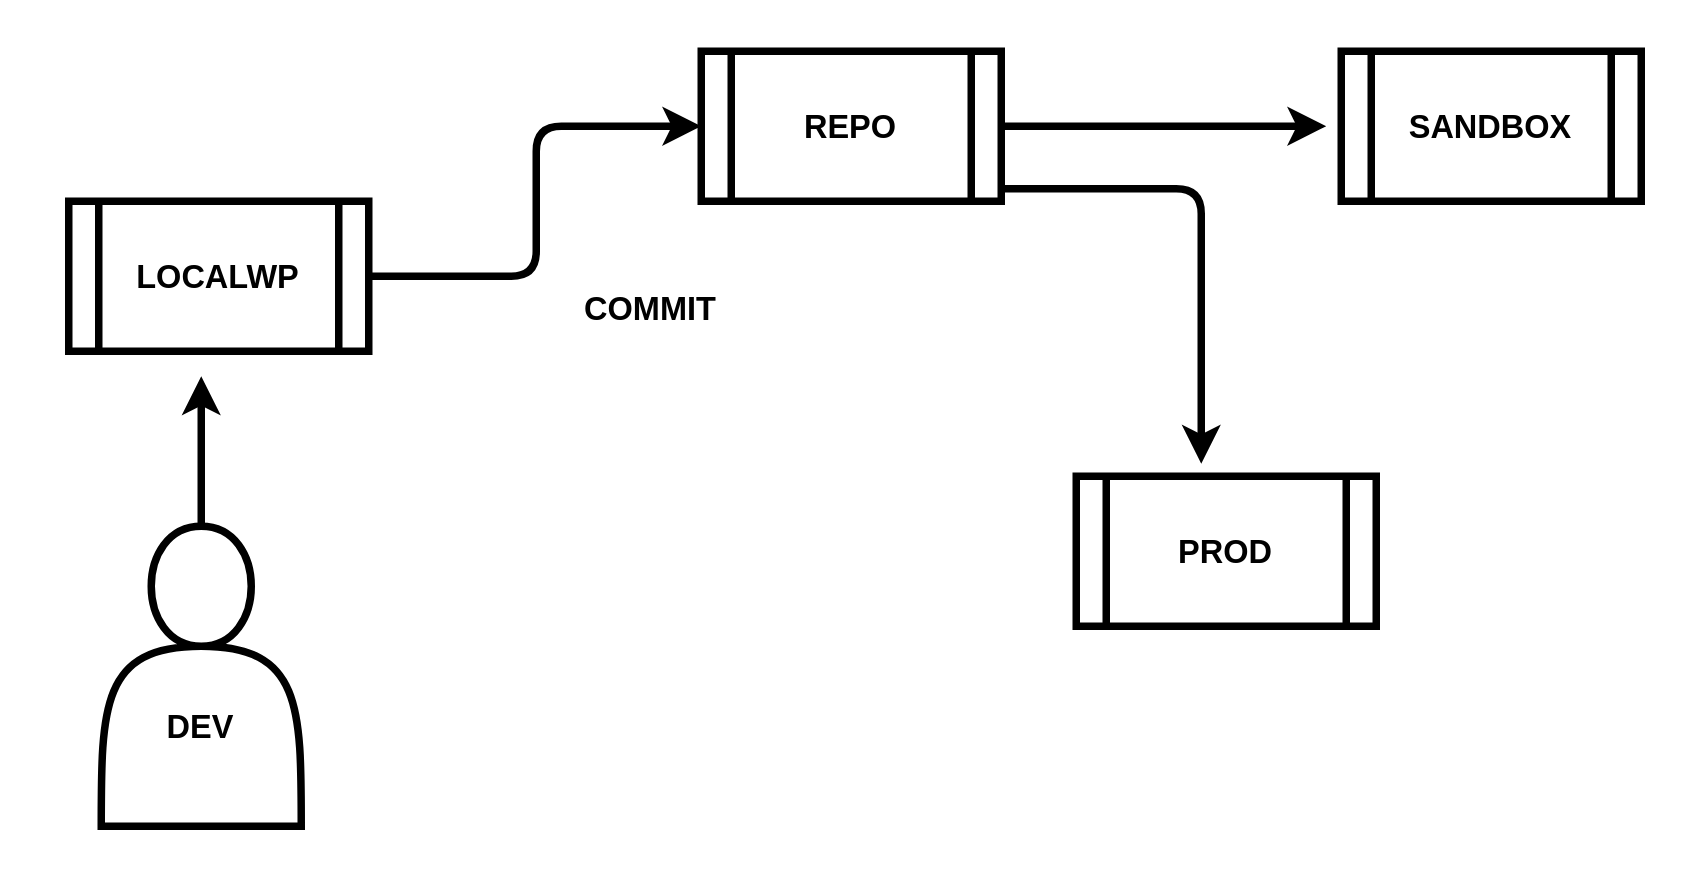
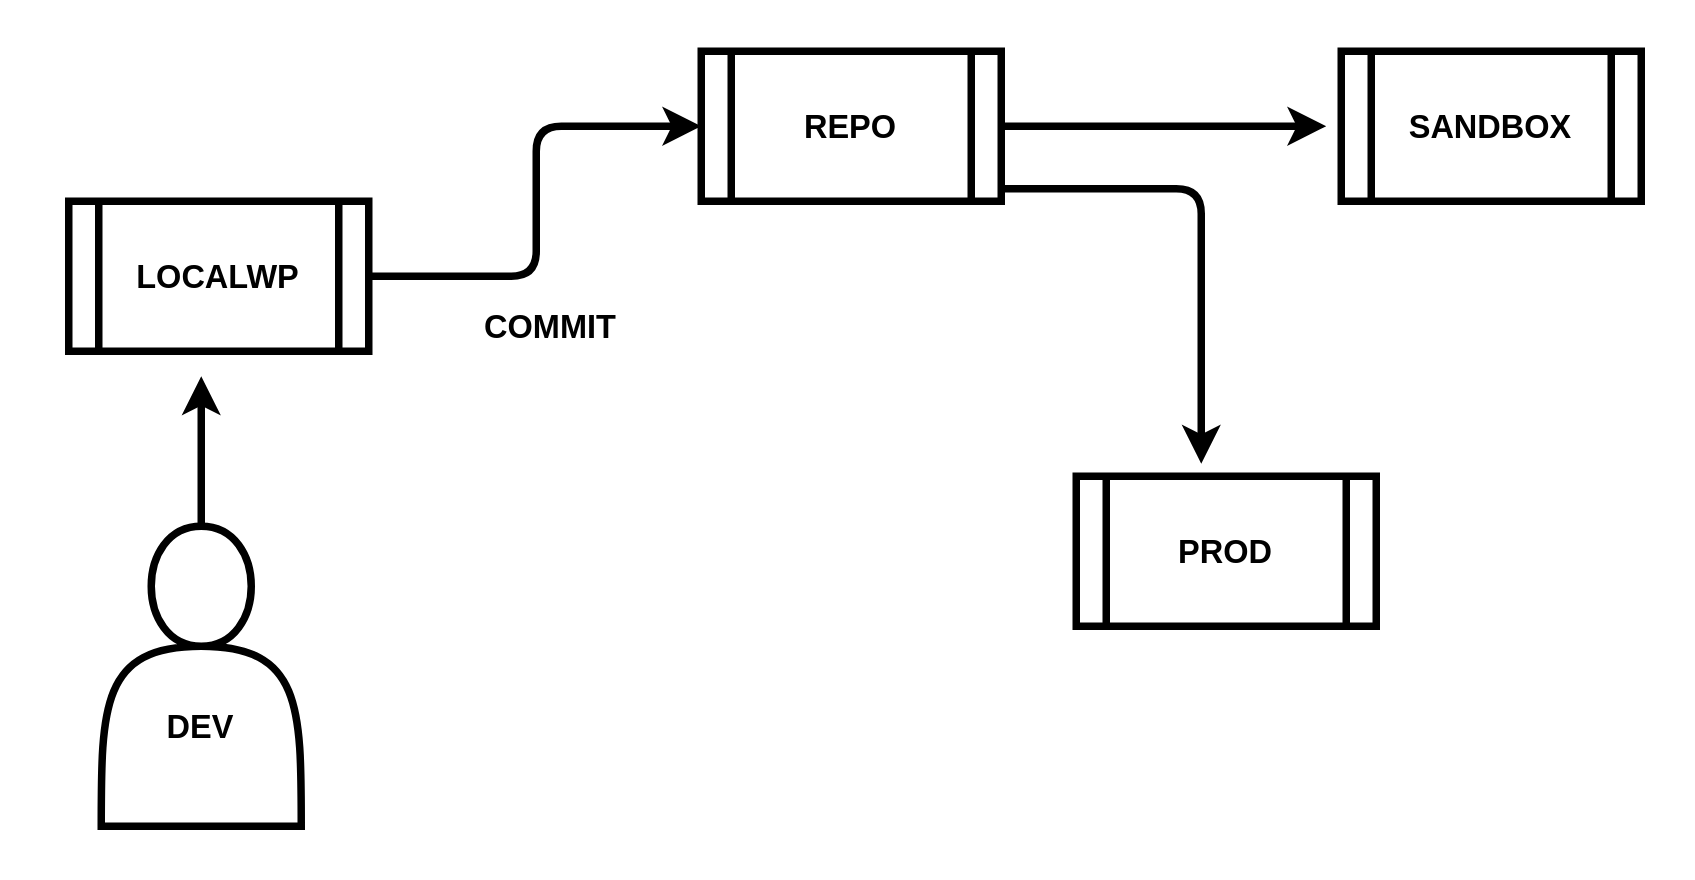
(651, 308) -> (551, 326)
